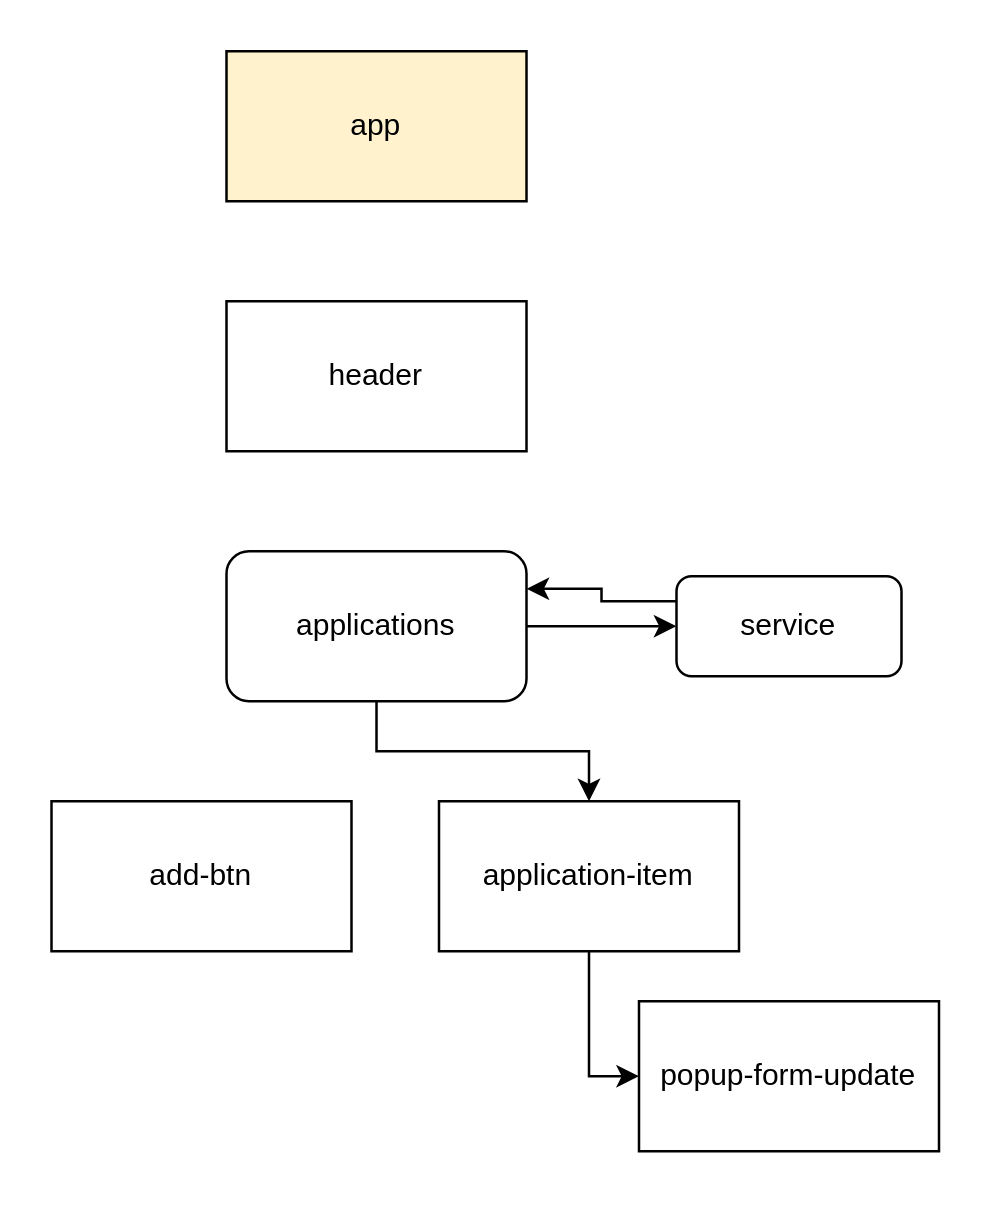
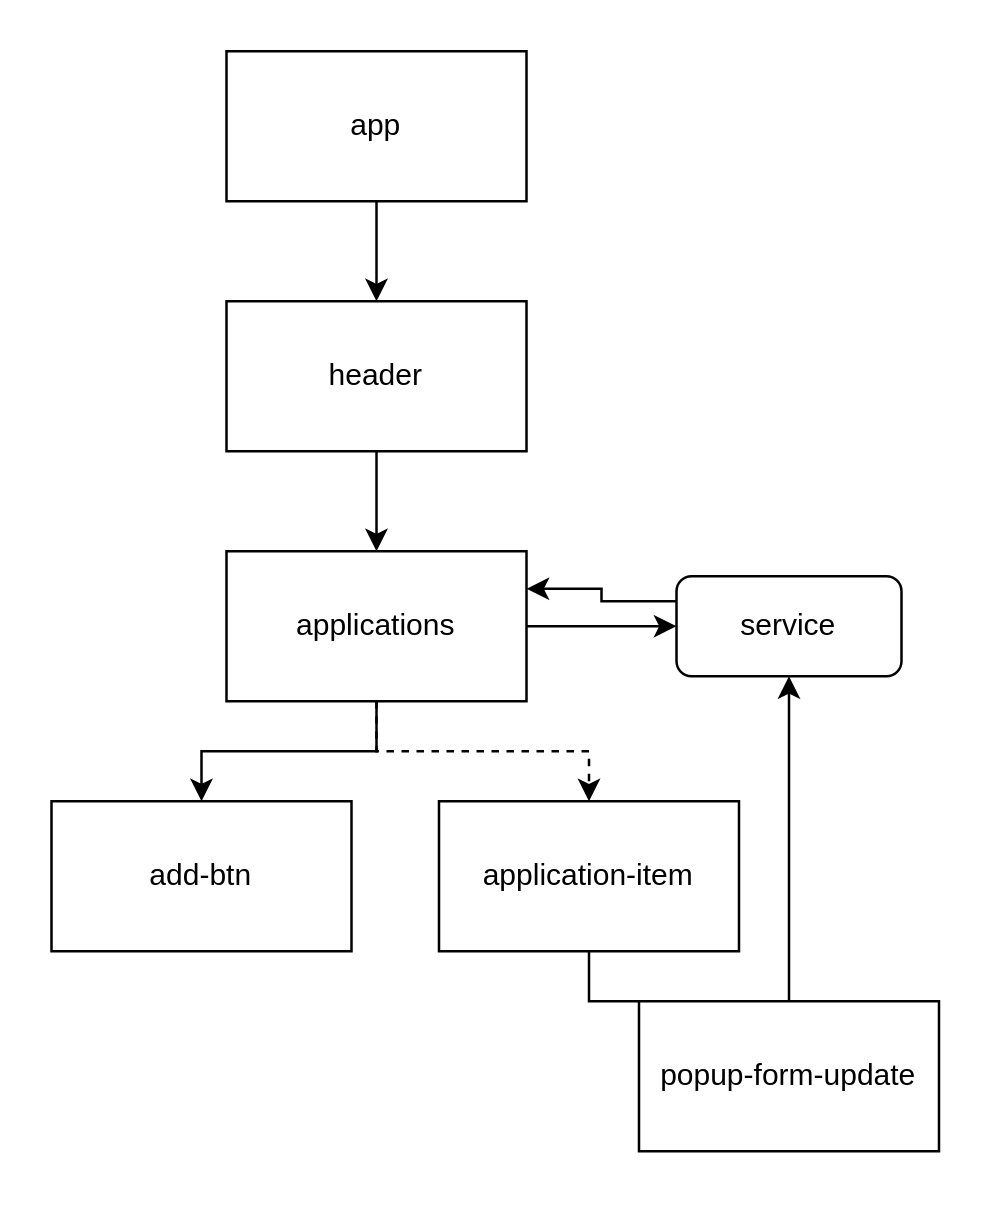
(376, 126) -> (376, 126)
none -> (376, 243)
none -> (376, 493)
(376, 626) -> (376, 626)
none -> (270, 751)
(502, 751) -> (502, 751)
(589, 1054) -> (789, 848)
